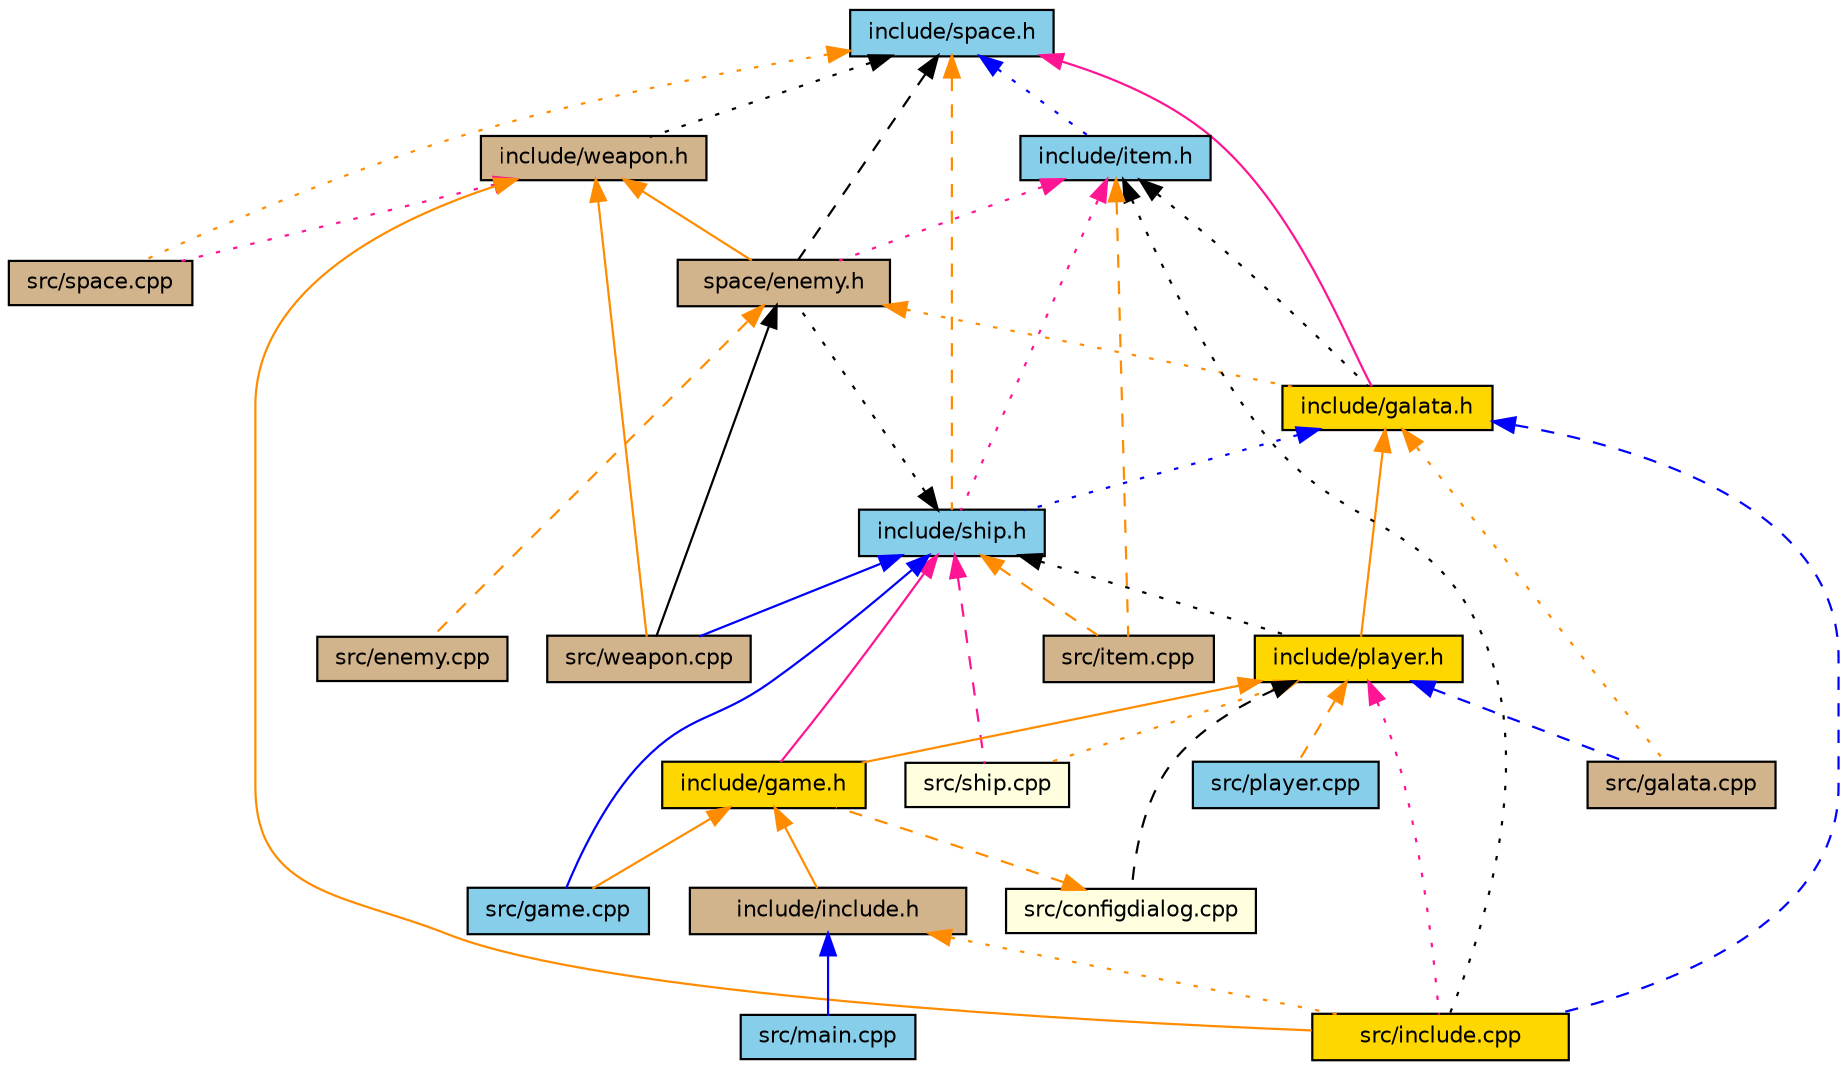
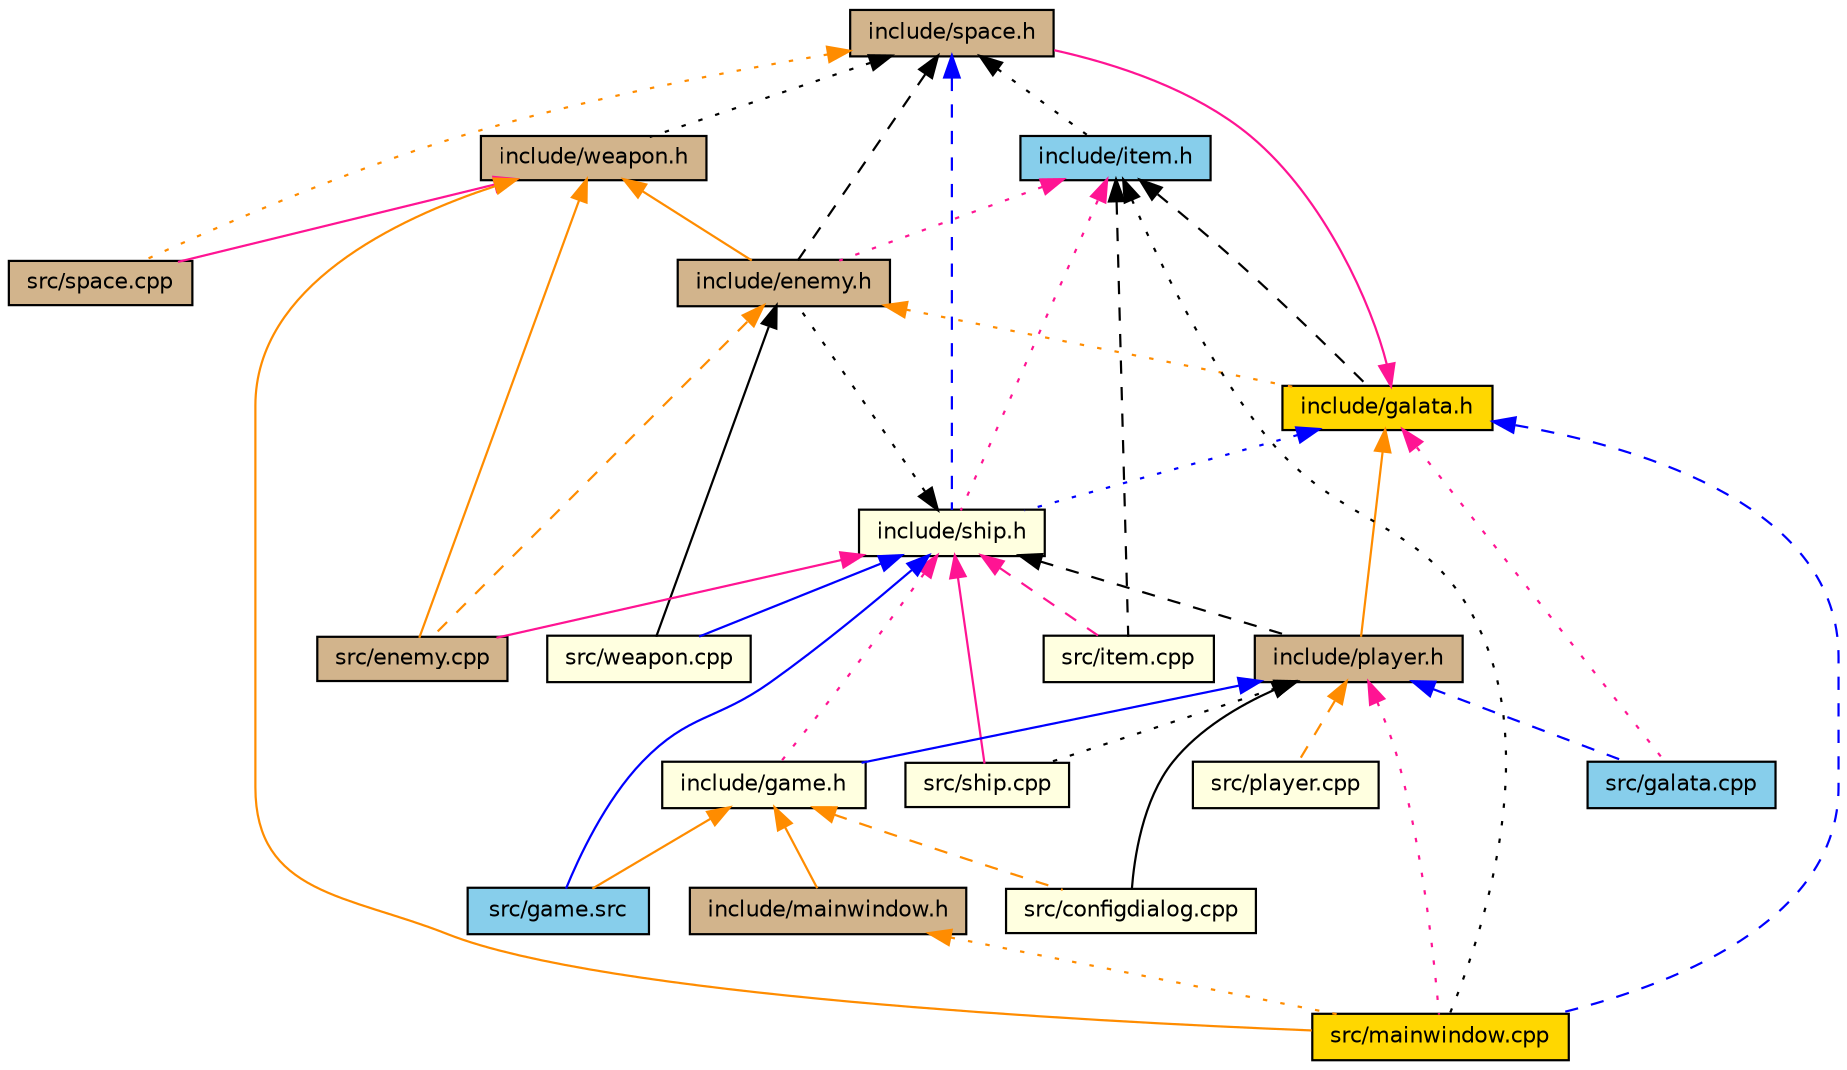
(952, 33) -> (952, 33)
(1043, 103) -> (1043, 103)
(1256, 184) -> (1270, 154)
(337, 223) -> (337, 223)
(784, 283) -> (784, 283)
(1265, 288) -> (1265, 288)
(952, 294) -> (952, 294)
(623, 419) -> (499, 419)
(1122, 419) -> (1122, 419)
(952, 533) -> (952, 533)
none -> (686, 595)
(1166, 599) -> (1166, 599)
(1050, 602) -> (1050, 602)
(1541, 605) -> (1541, 605)
(649, 659) -> (649, 659)
(1129, 659) -> (1129, 659)
(1359, 659) -> (1359, 659)
(854, 669) -> (854, 669)
(971, 670) -> (971, 670)
(1050, 724) -> (1050, 724)
(1160, 726) -> (1160, 726)
(1170, 766) -> (1170, 766)
(764, 785) -> (764, 785)
(1286, 785) -> (1286, 785)
(1682, 785) -> (1682, 785)
(950, 844) -> (948, 853)
(558, 911) -> (558, 911)
(828, 911) -> (828, 911)
(828, 1037) -> none
(1441, 1037) -> (1441, 1037)
